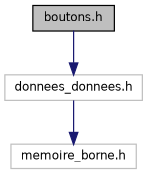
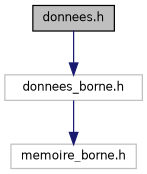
(74, 18) -> (74, 18)
(74, 88) -> (74, 88)
